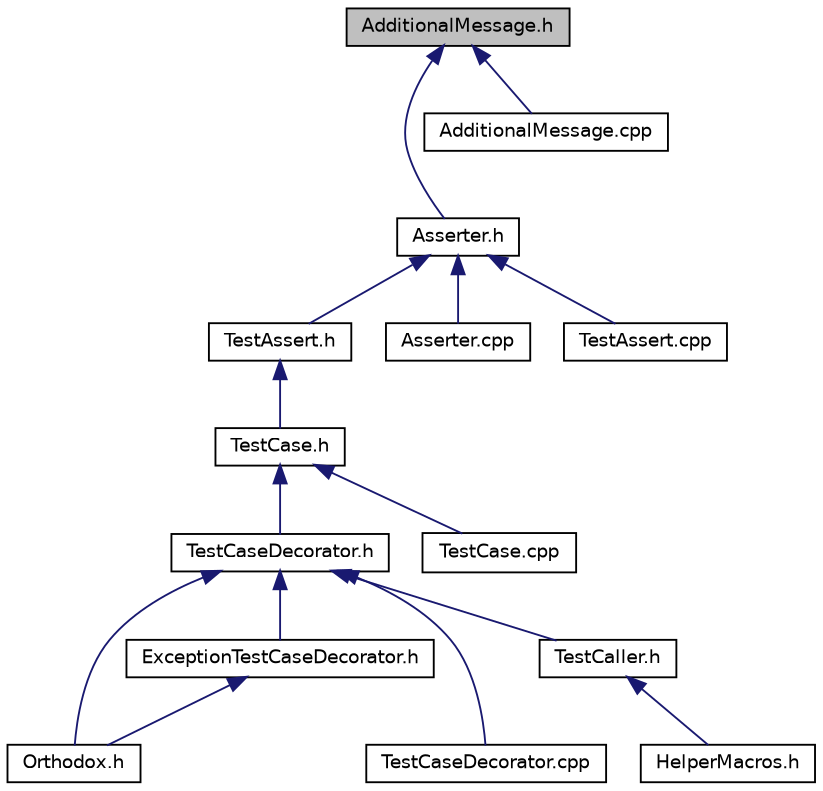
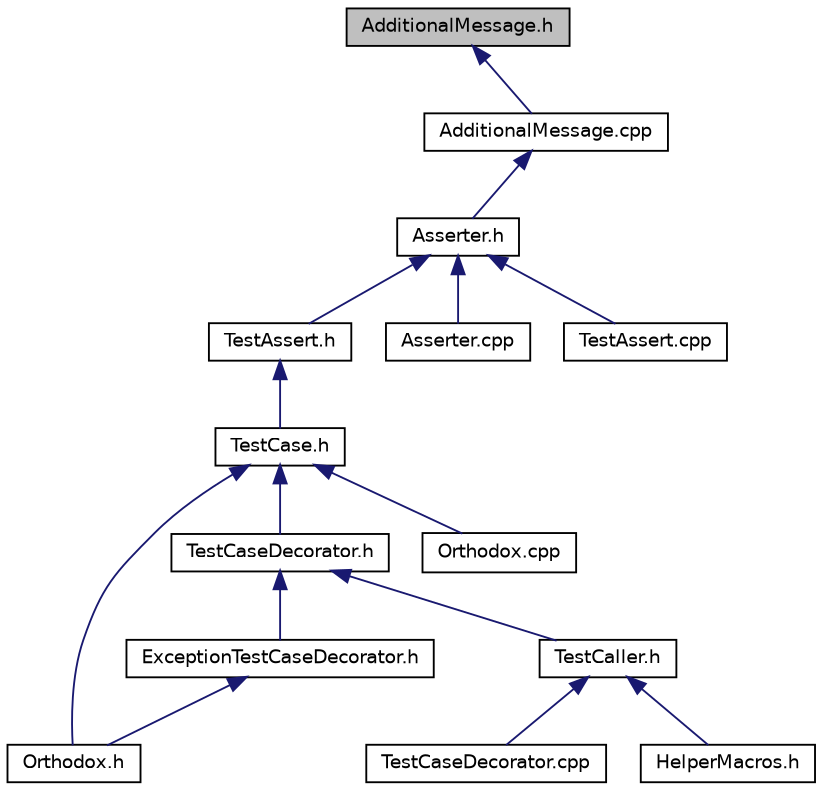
(406, 142) -> (496, 192)
(499, 553) -> (499, 553)
(110, 640) -> (109, 585)
(450, 640) -> (540, 717)
